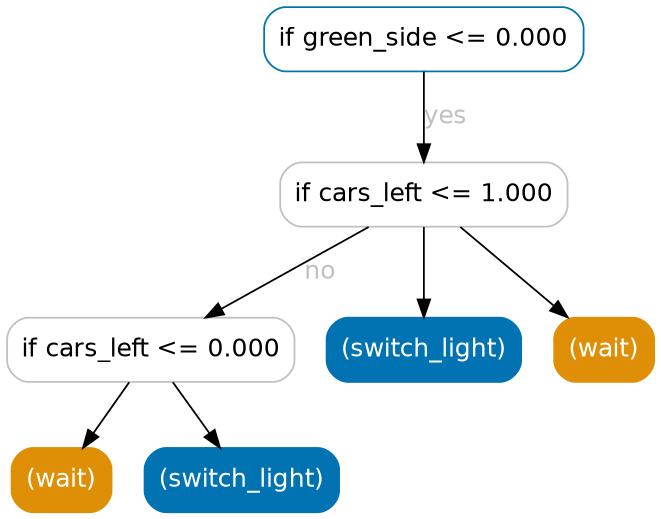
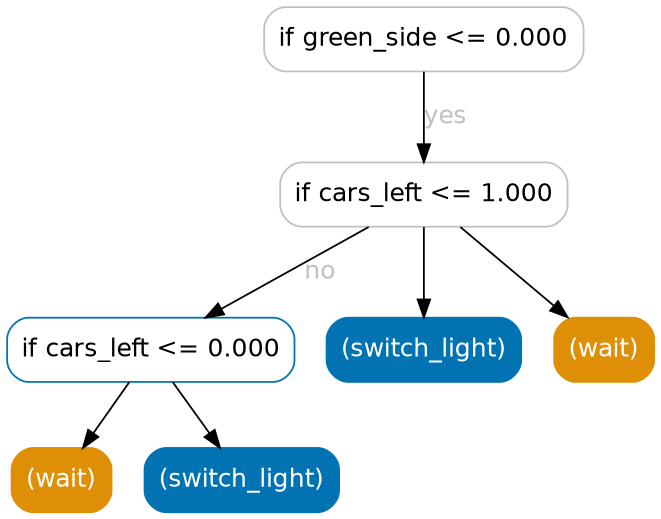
(424, 39) -> (424, 39)
(151, 350) -> (151, 350)
